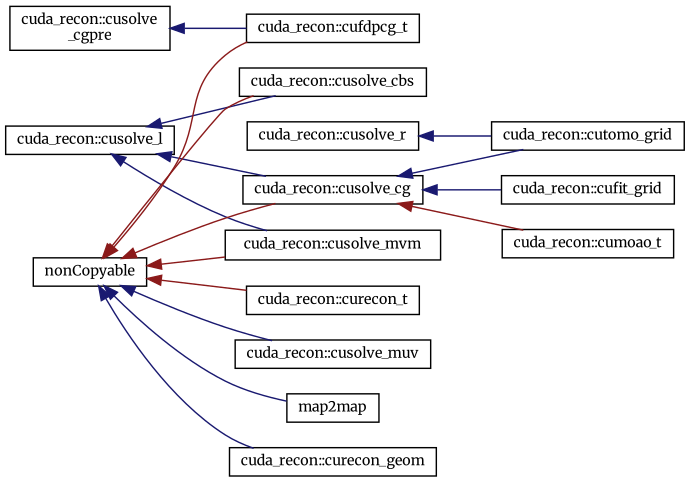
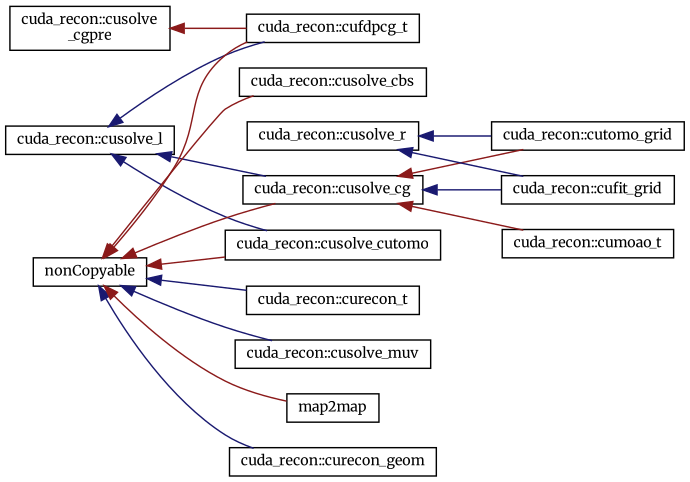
(216, 28) -> (216, 28)
(210, 112) -> (189, 73)
(468, 161) -> (482, 158)
none -> (482, 167)
(333, 245) -> (333, 245)
(204, 285) -> (204, 285)
(193, 362) -> (193, 362)
